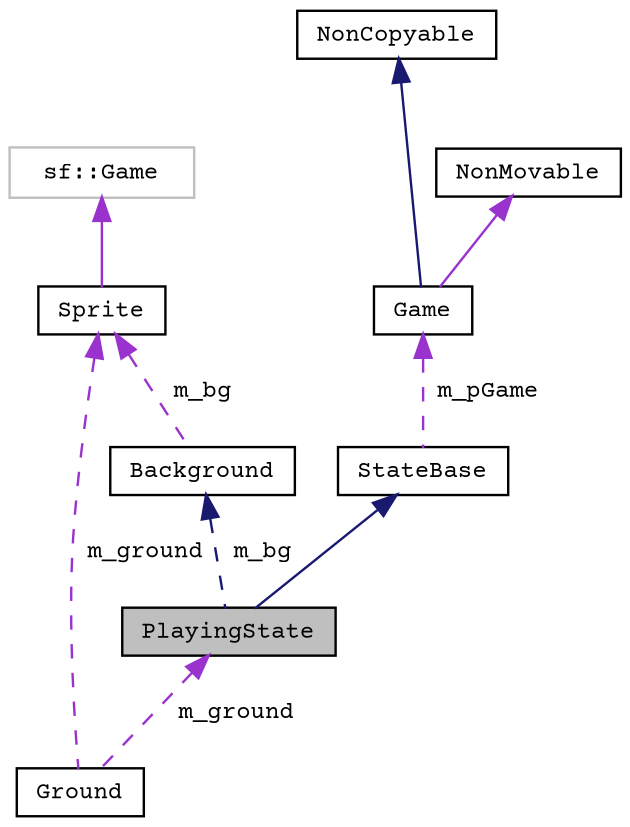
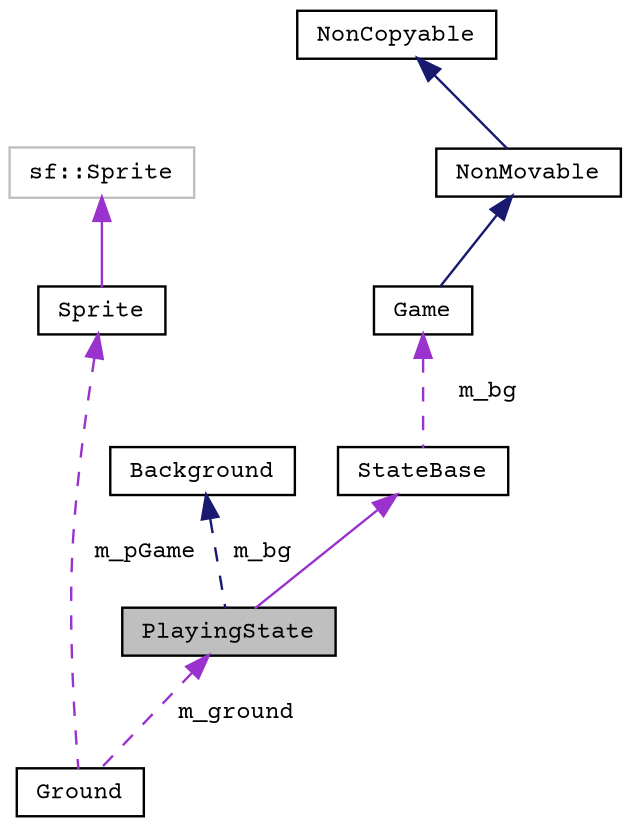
(102, 173) -> (102, 173)
(411, 185) -> (471, 112)
(468, 251) -> (468, 251)
(482, 391) -> (482, 391)
(159, 401) -> none
(139, 551) -> (139, 551)
(316, 559) -> (316, 559)
